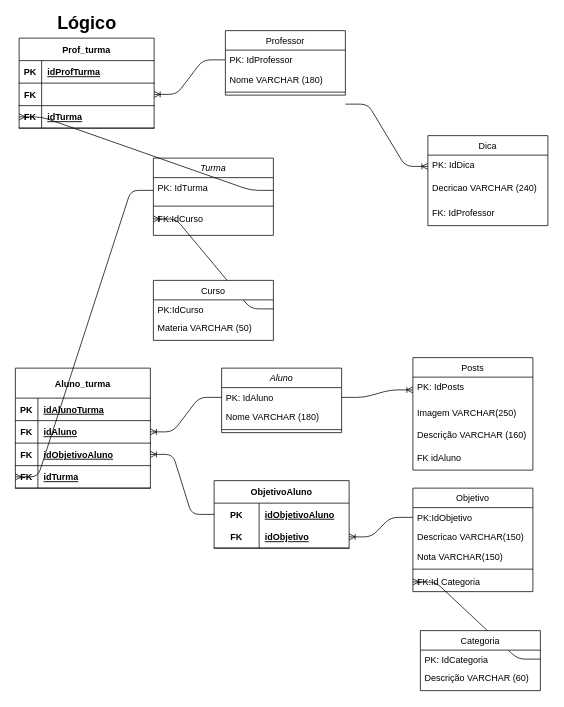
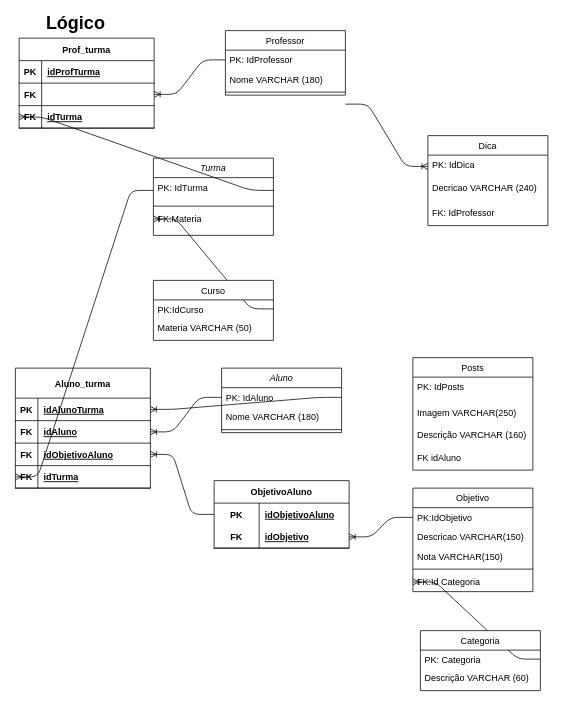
(87, 23) -> (75, 23)
(182, 219) -> (180, 219)
(376, 394) -> (245, 403)
(459, 660) -> (454, 660)
